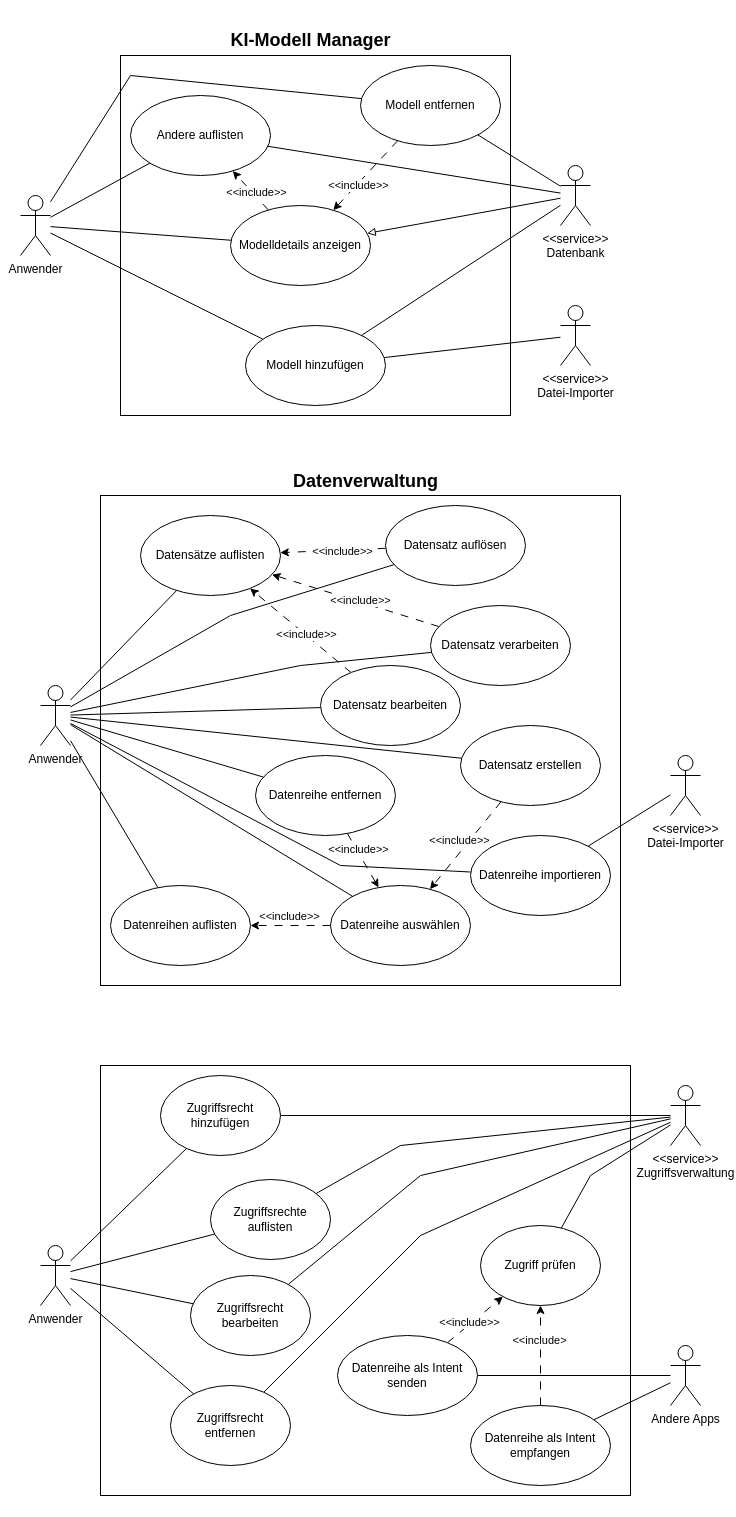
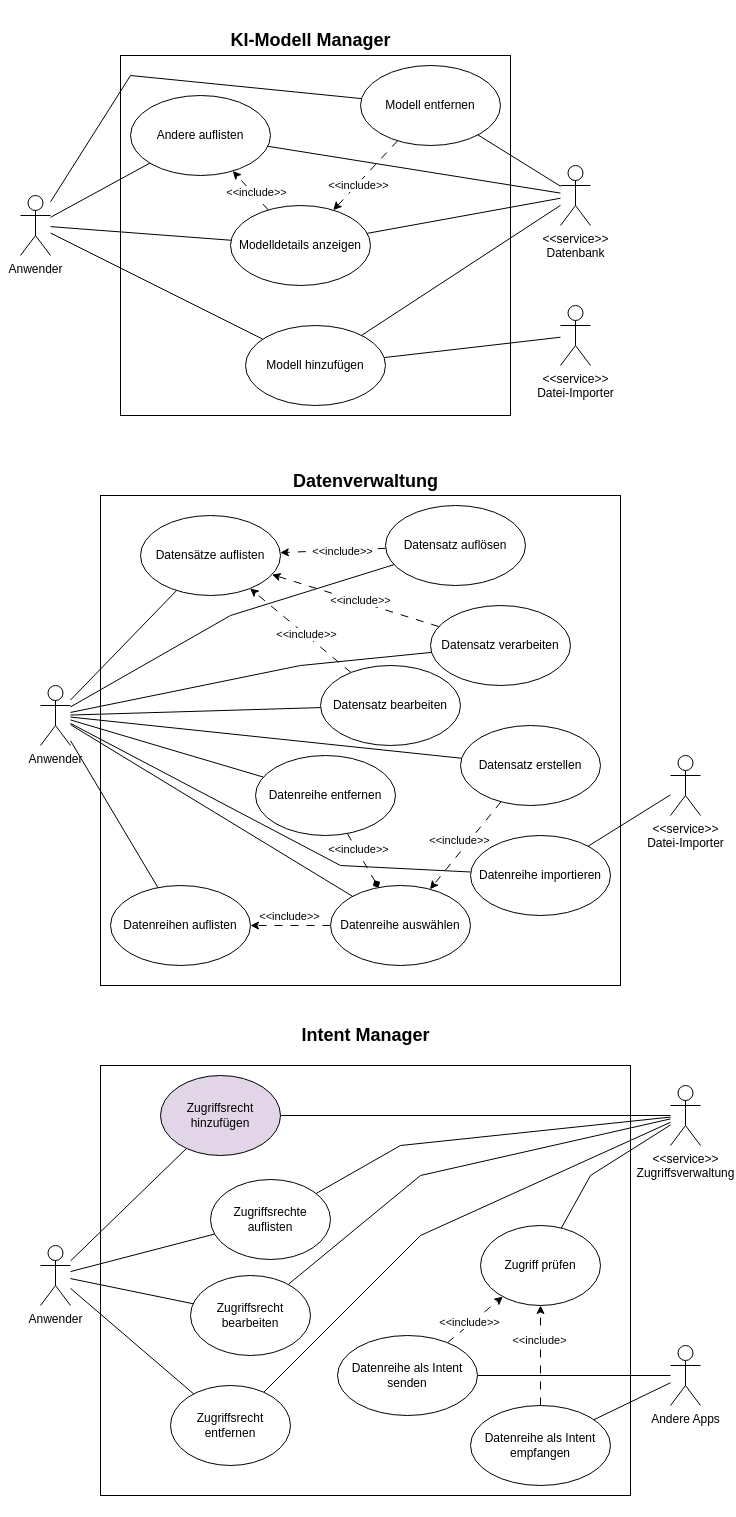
(376, 232) -> (372, 232)
(374, 880) -> (374, 880)
none -> (366, 1036)
(221, 1116) -> (221, 1116)
